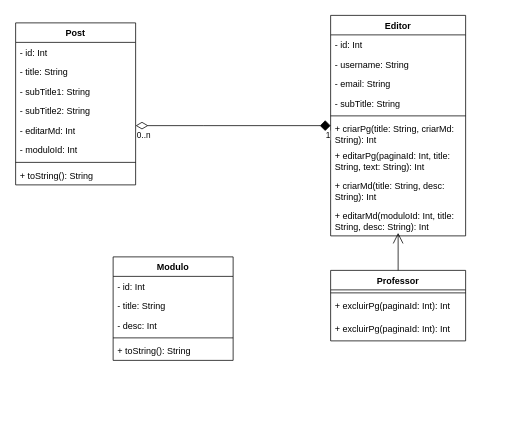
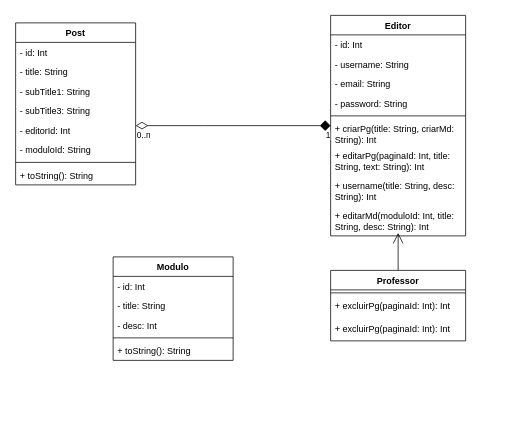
(373, 104) -> (376, 104)
(61, 112) -> (61, 112)
(53, 131) -> (53, 131)
(53, 151) -> (59, 151)
(399, 192) -> (399, 192)
